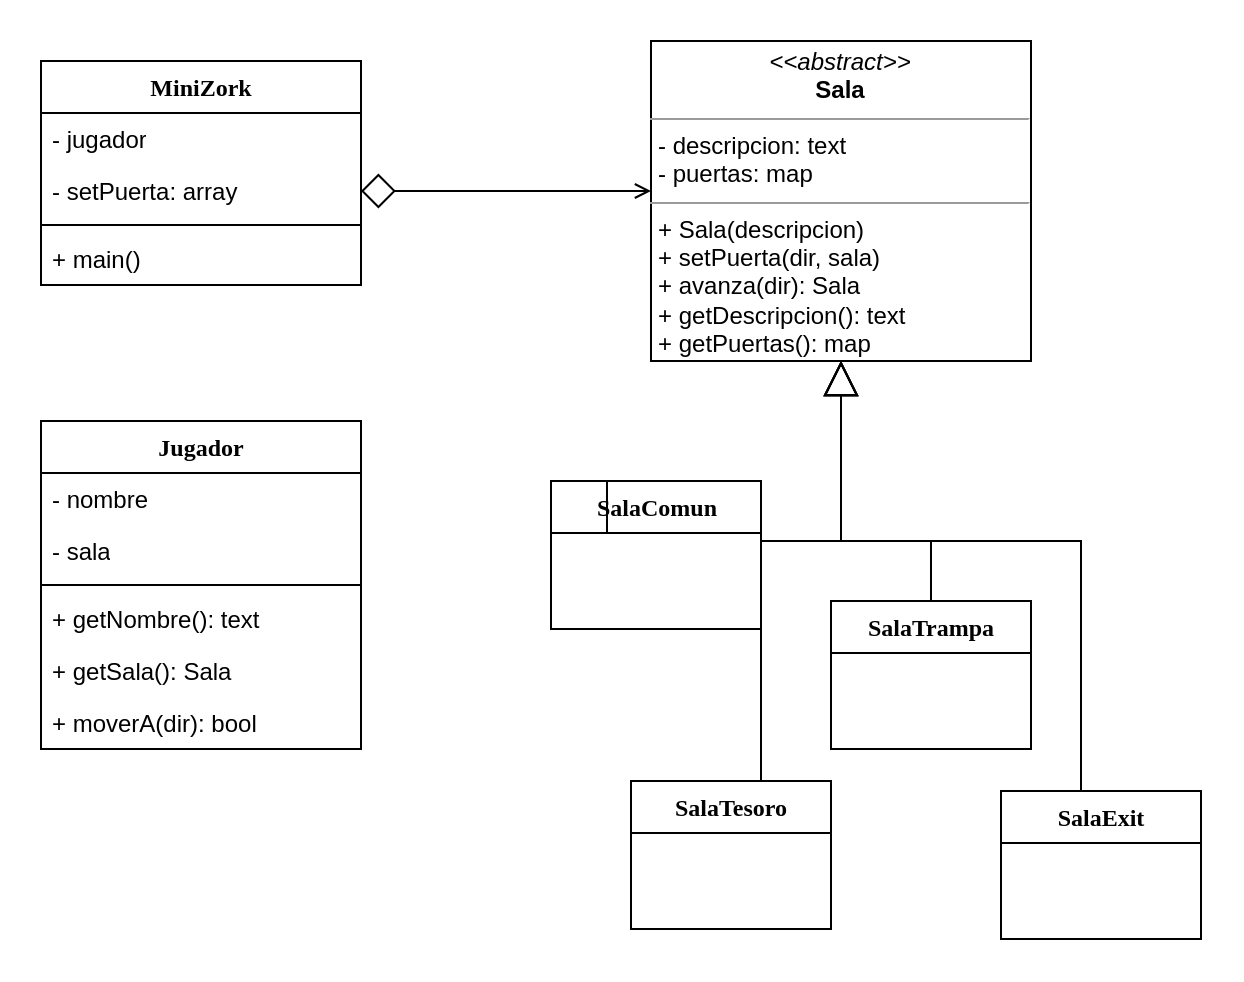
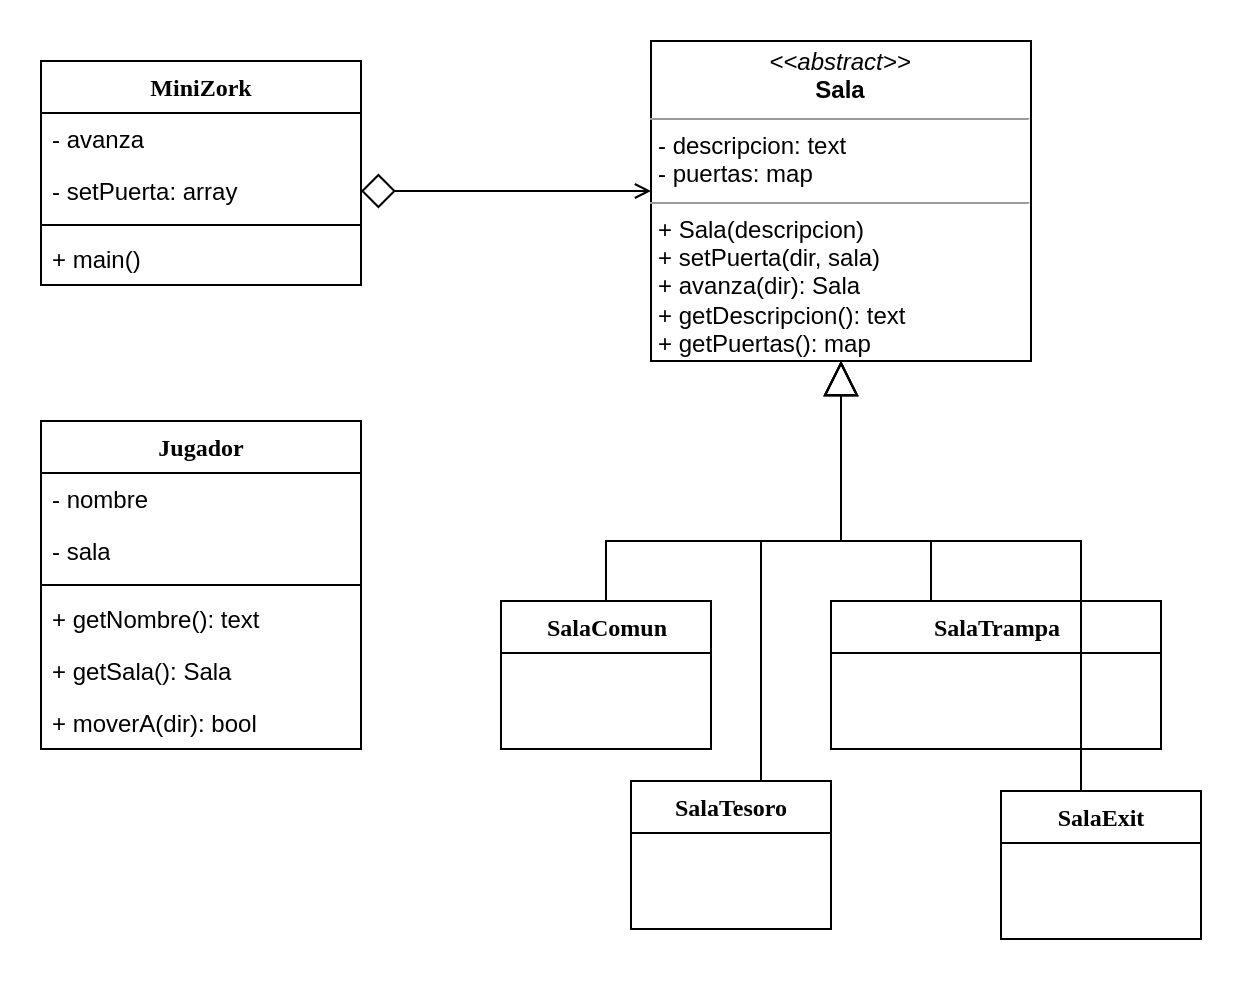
(110, 141) -> (104, 141)
(656, 555) -> (606, 675)
(931, 675) -> (996, 675)
